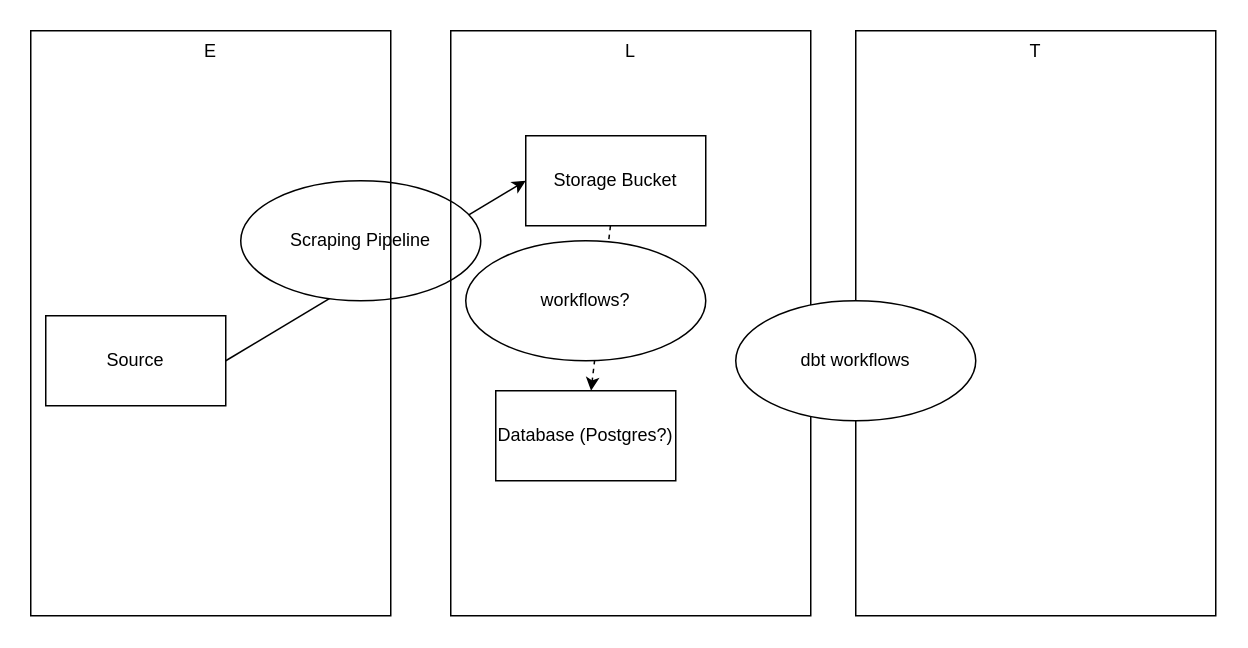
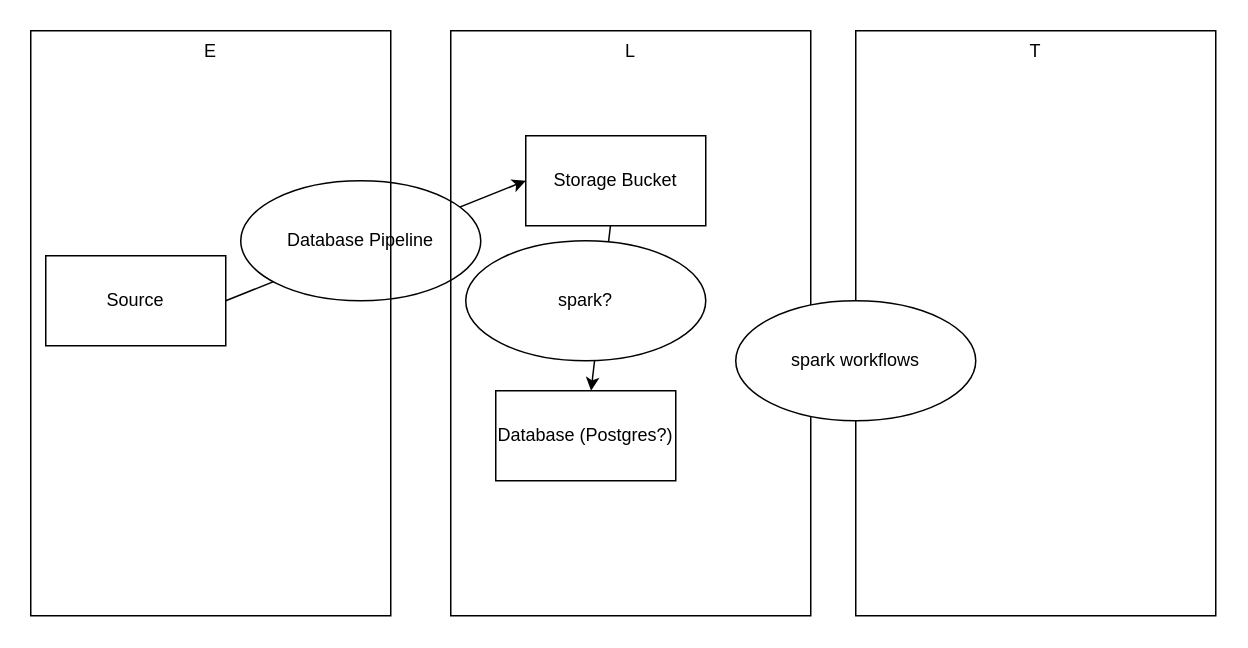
(361, 241) -> (361, 241)
(586, 301) -> (586, 301)
(136, 361) -> (136, 301)
(856, 361) -> (856, 361)
(593, 371) -> (593, 371)
